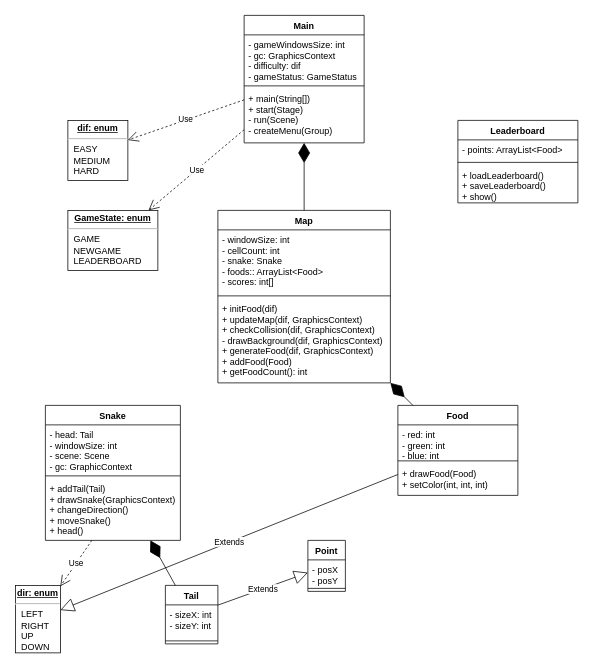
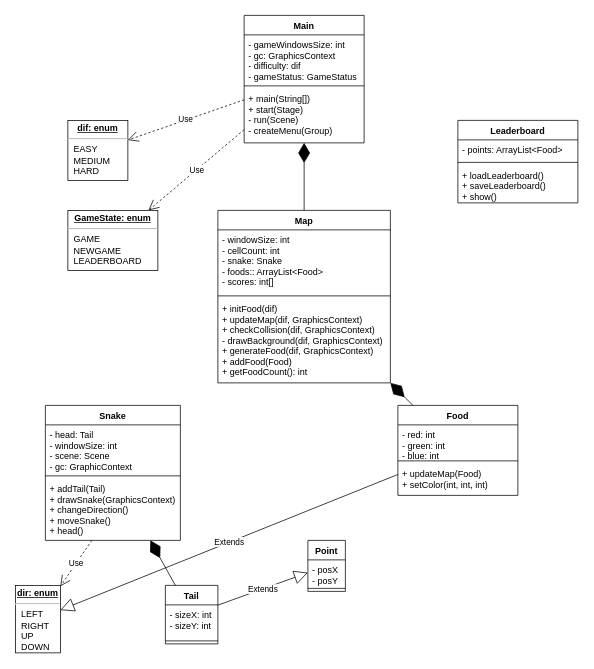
(441, 474) -> (444, 474)
